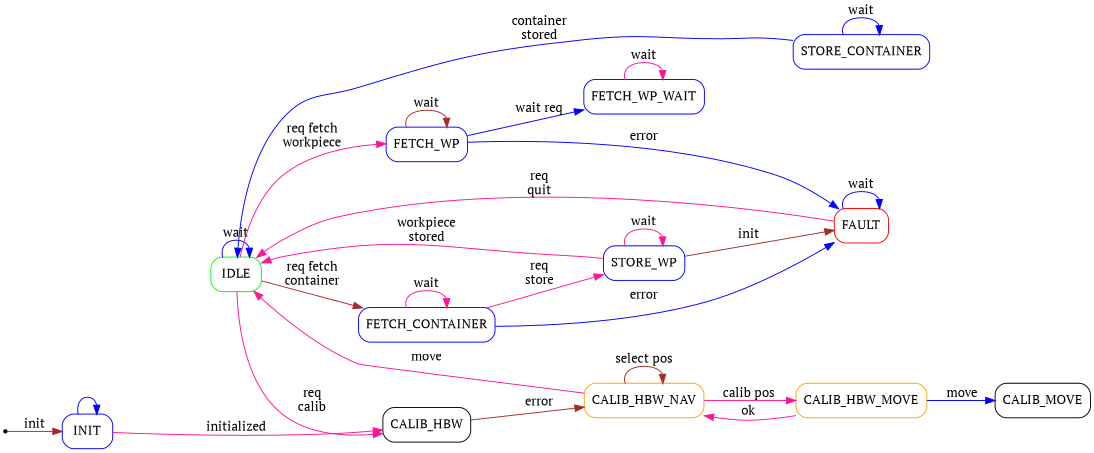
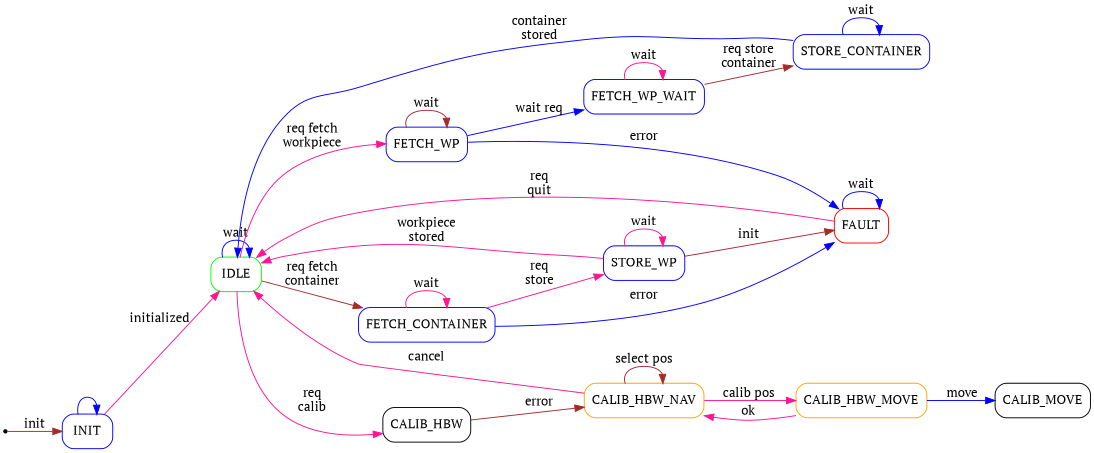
none -> (744, 76)
(427, 357) -> (427, 357)
(243, 435) -> (159, 356)
